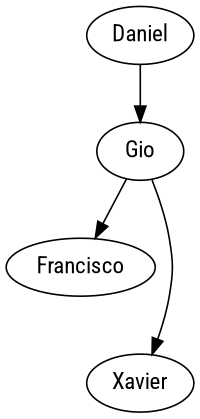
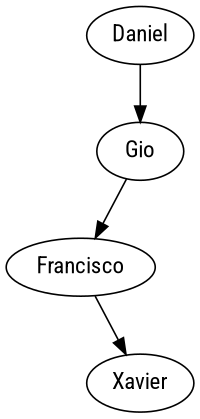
(172, 259) -> (107, 318)
